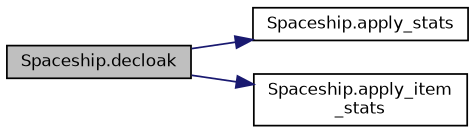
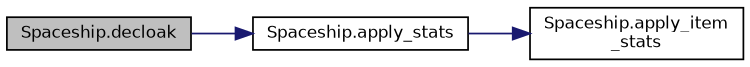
(214, 79) -> (490, 34)
